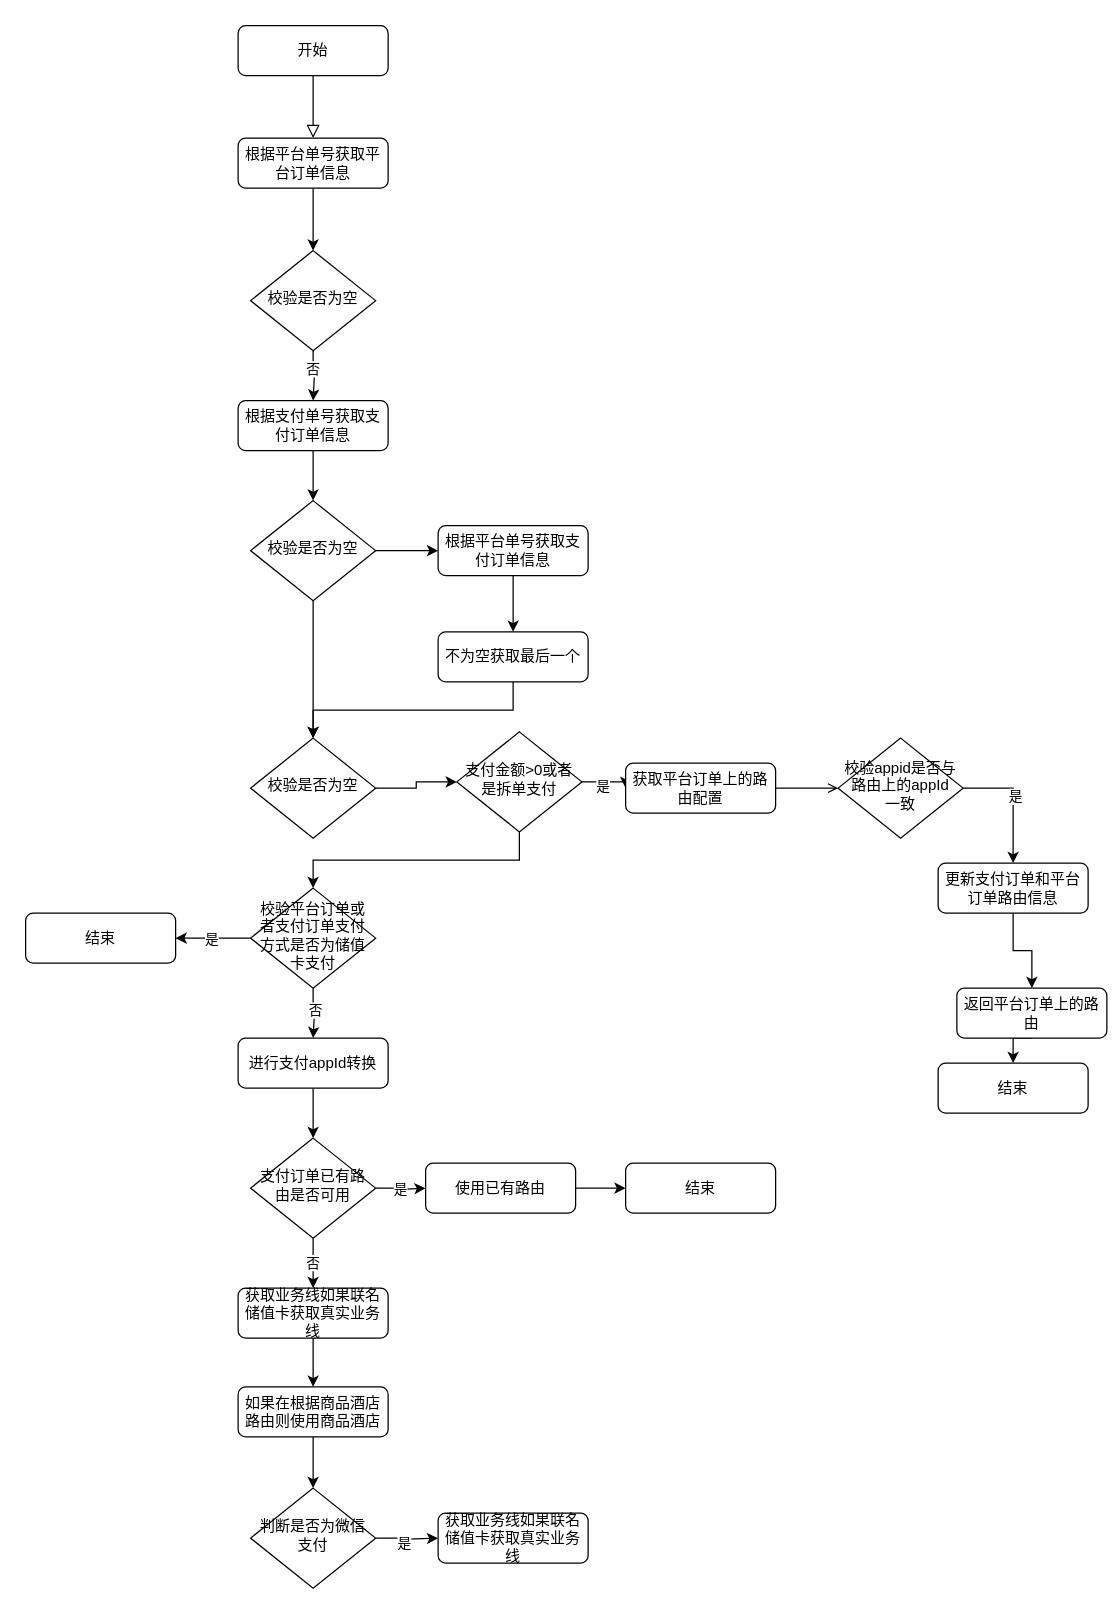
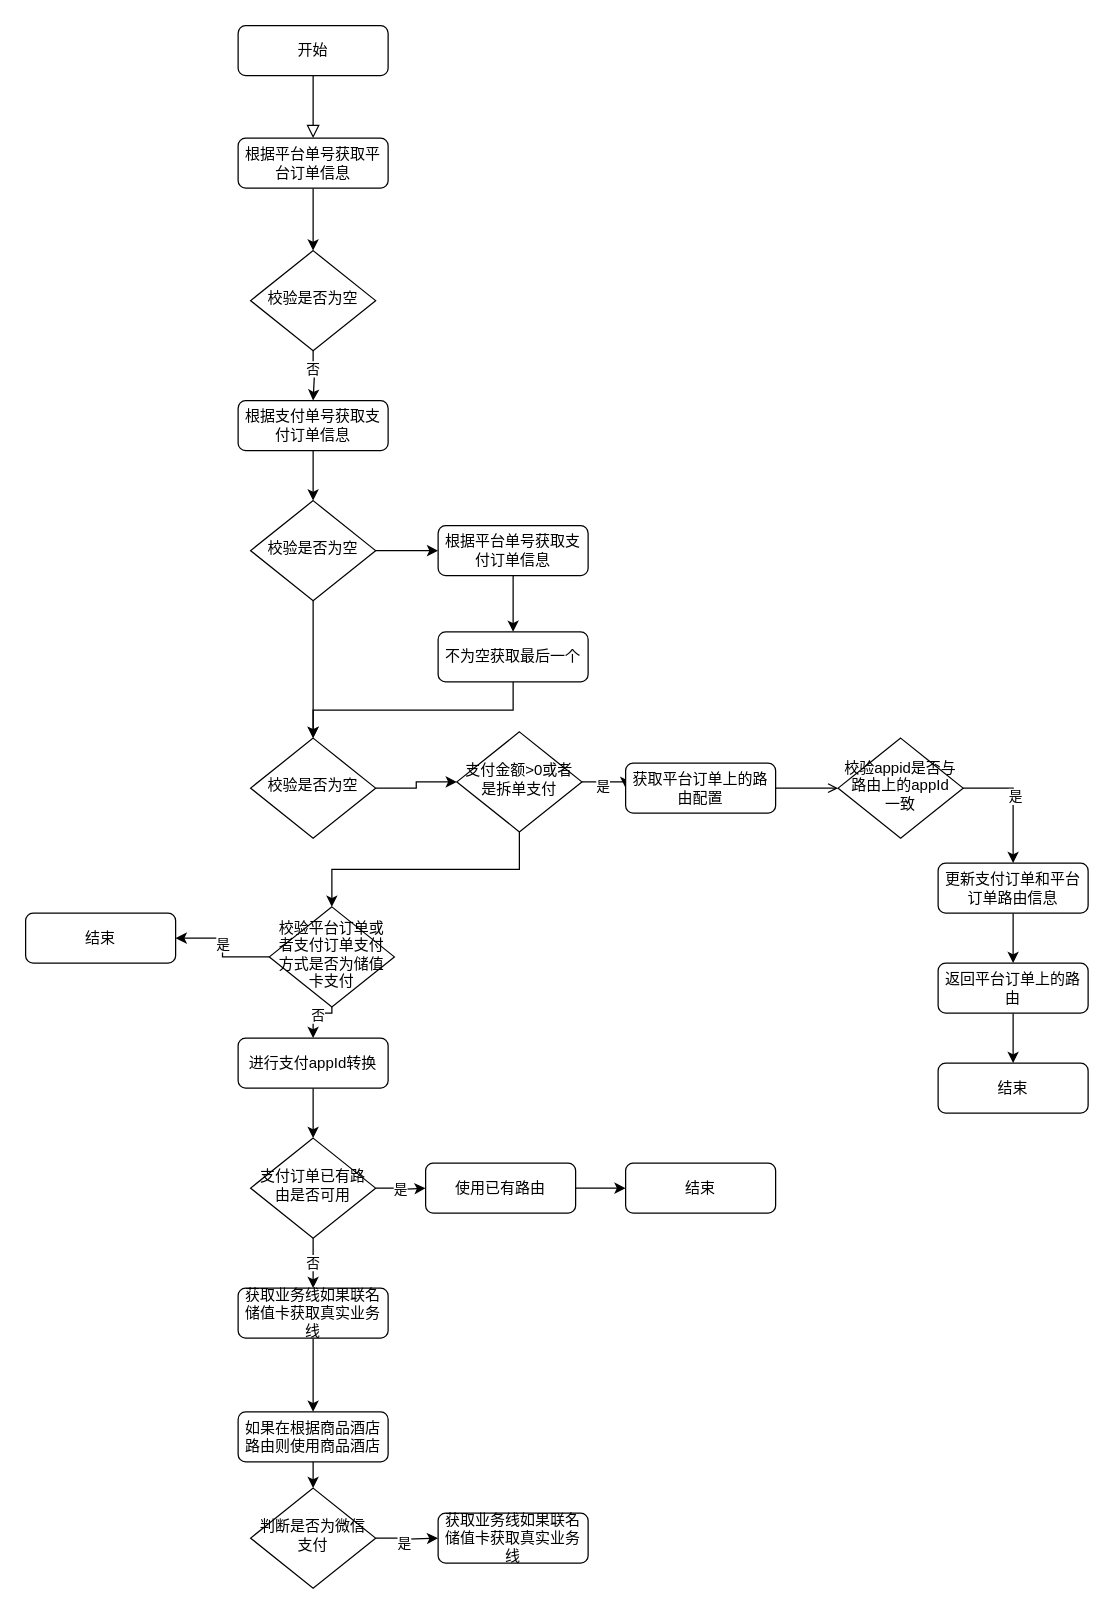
(313, 938) -> (332, 957)
(1032, 1013) -> (1013, 988)
(313, 1412) -> (313, 1437)
